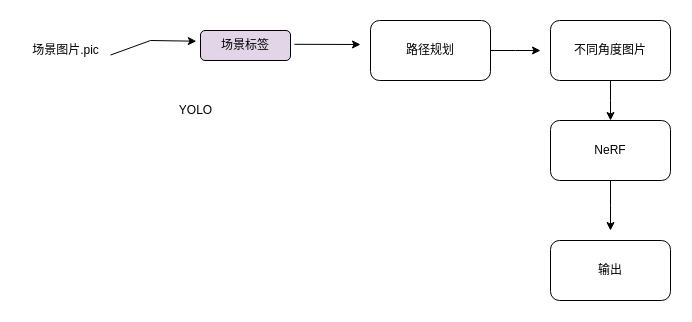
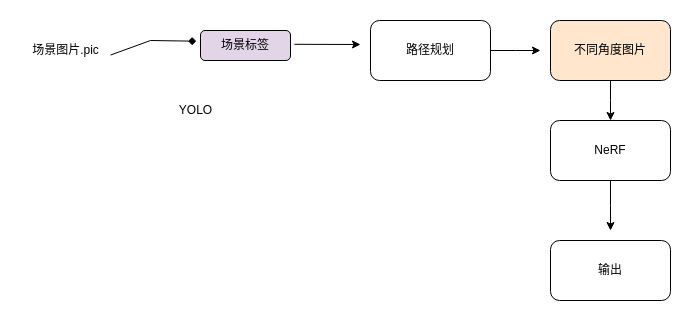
(188, 41) -> (187, 41)
(611, 51) -> (611, 51)
